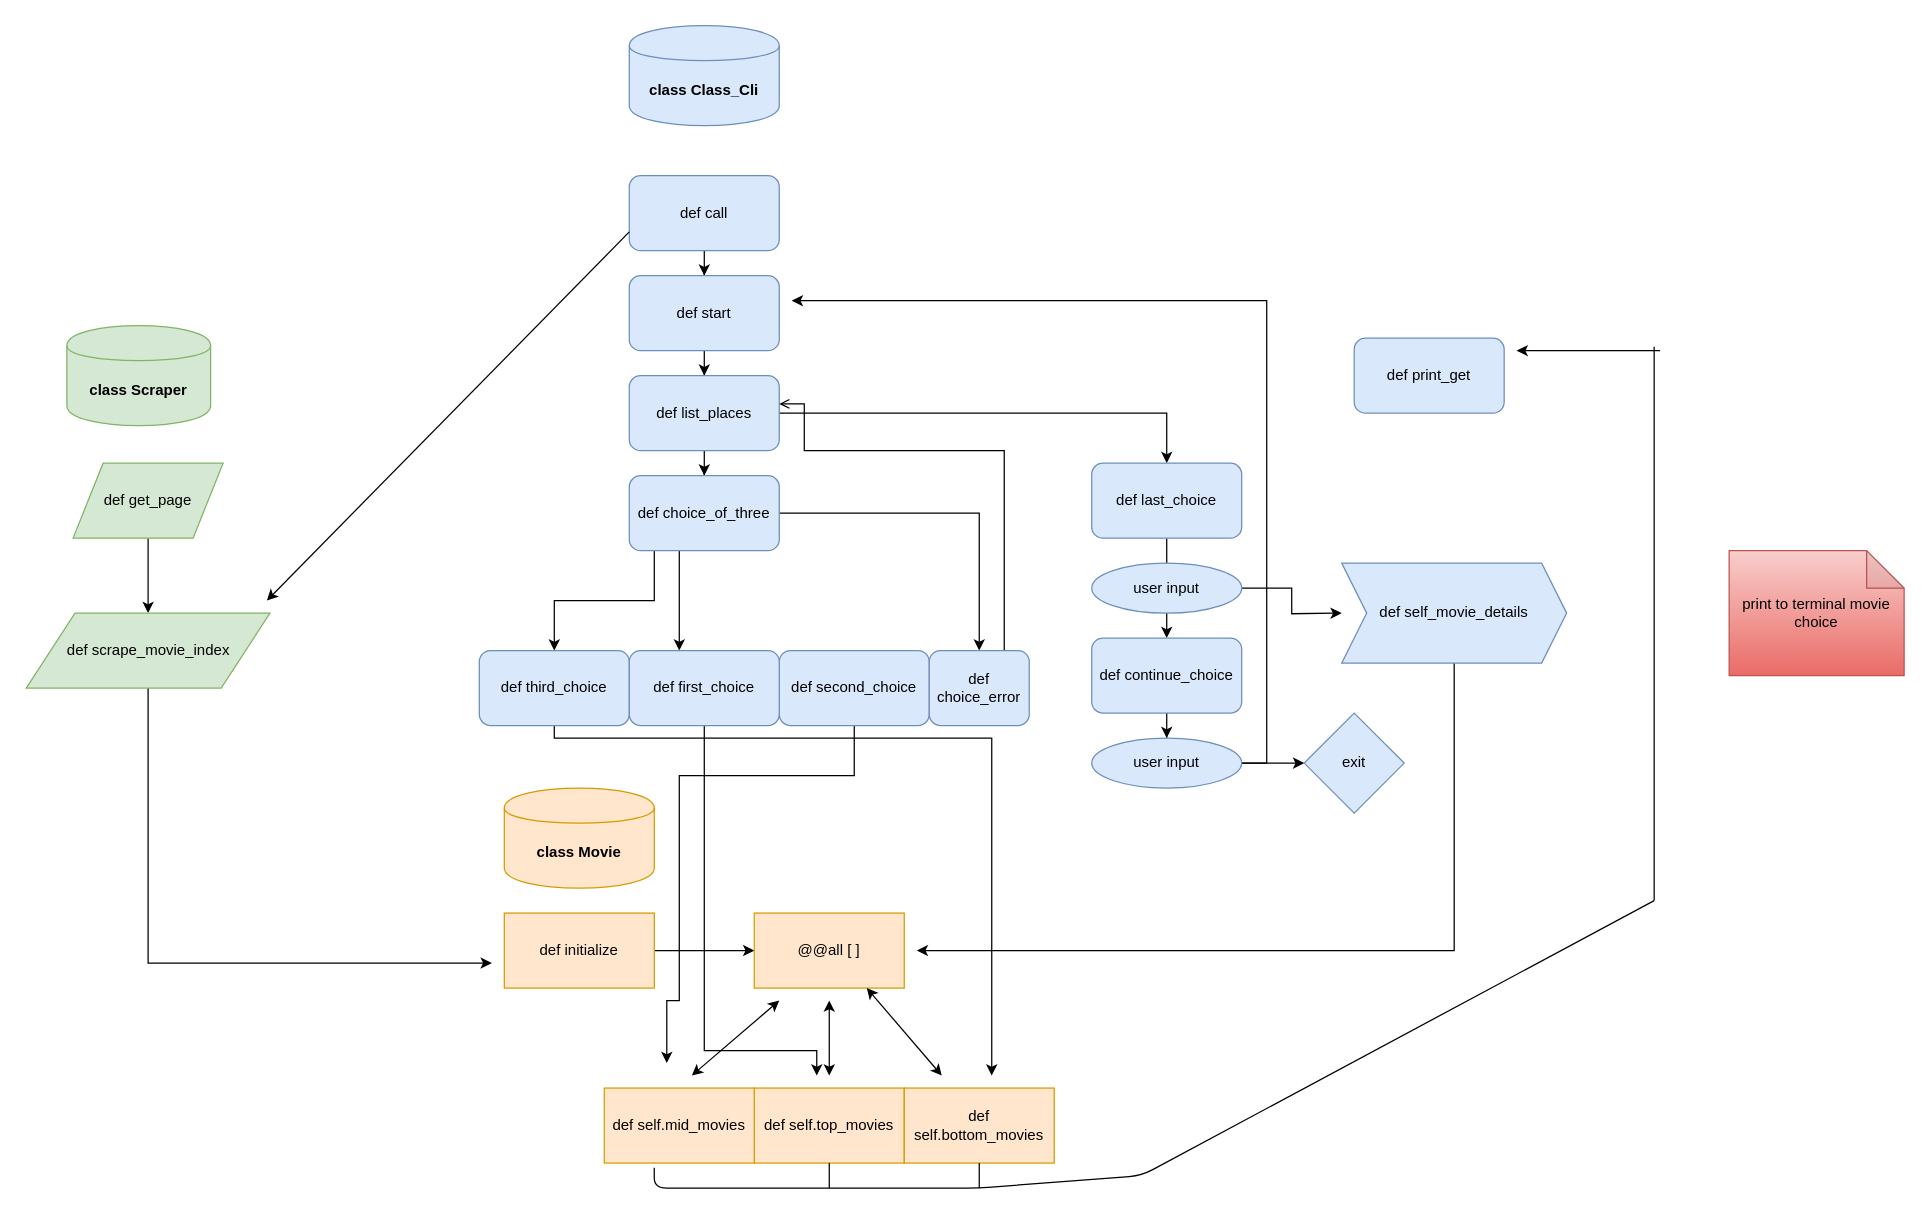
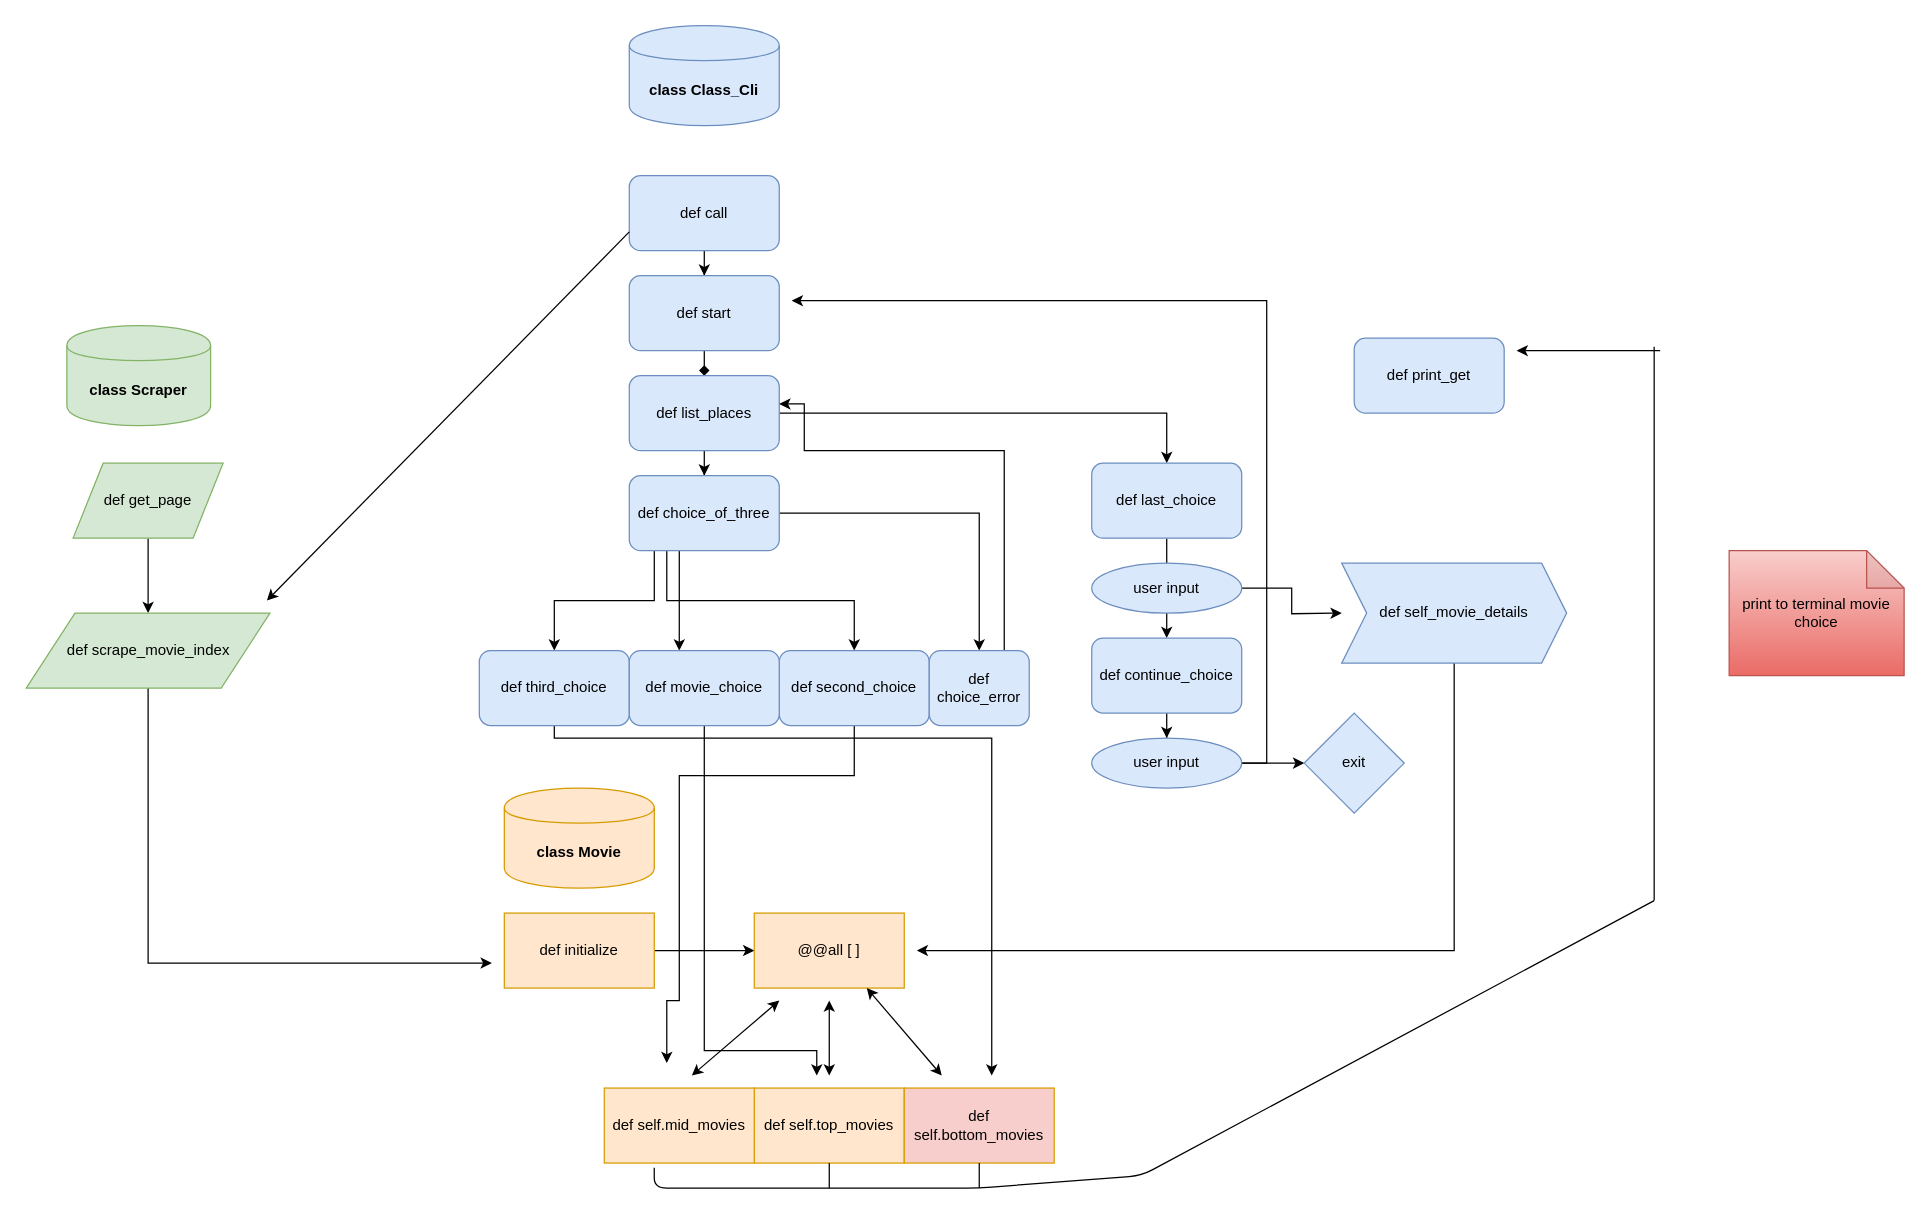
(704, 366) -> (704, 365)
(787, 404) -> (789, 404)
none -> (756, 601)
(704, 688) -> (704, 688)
(979, 1126) -> (979, 1126)
